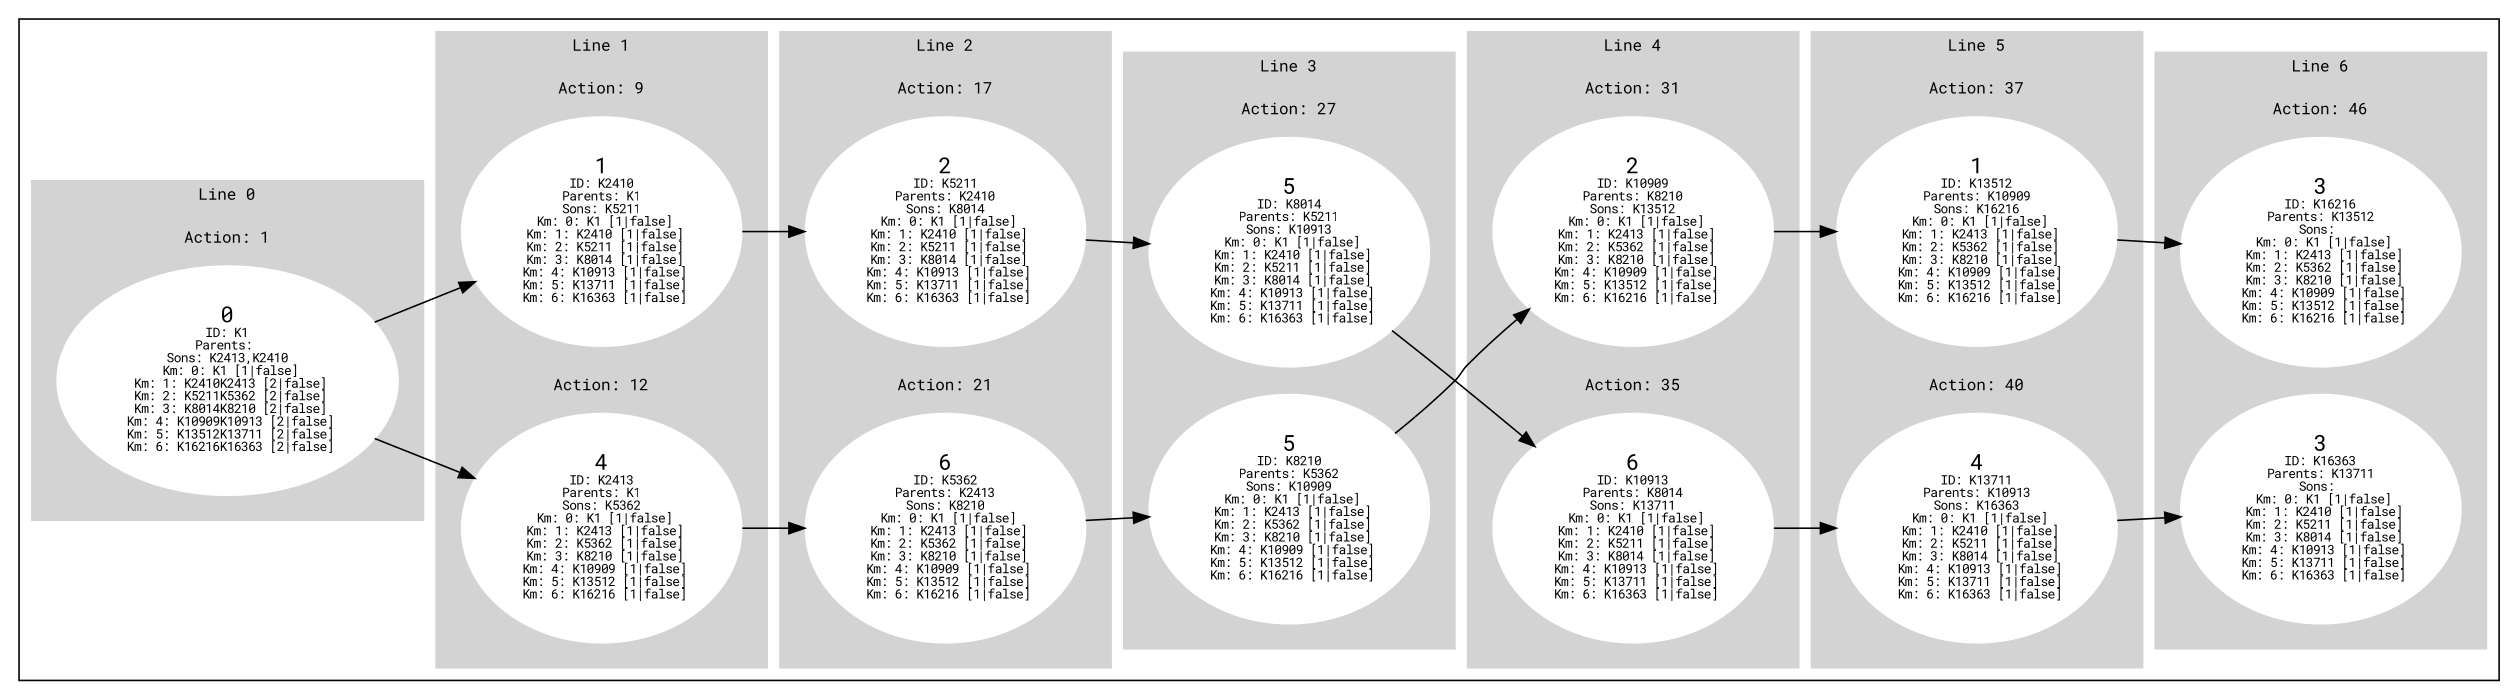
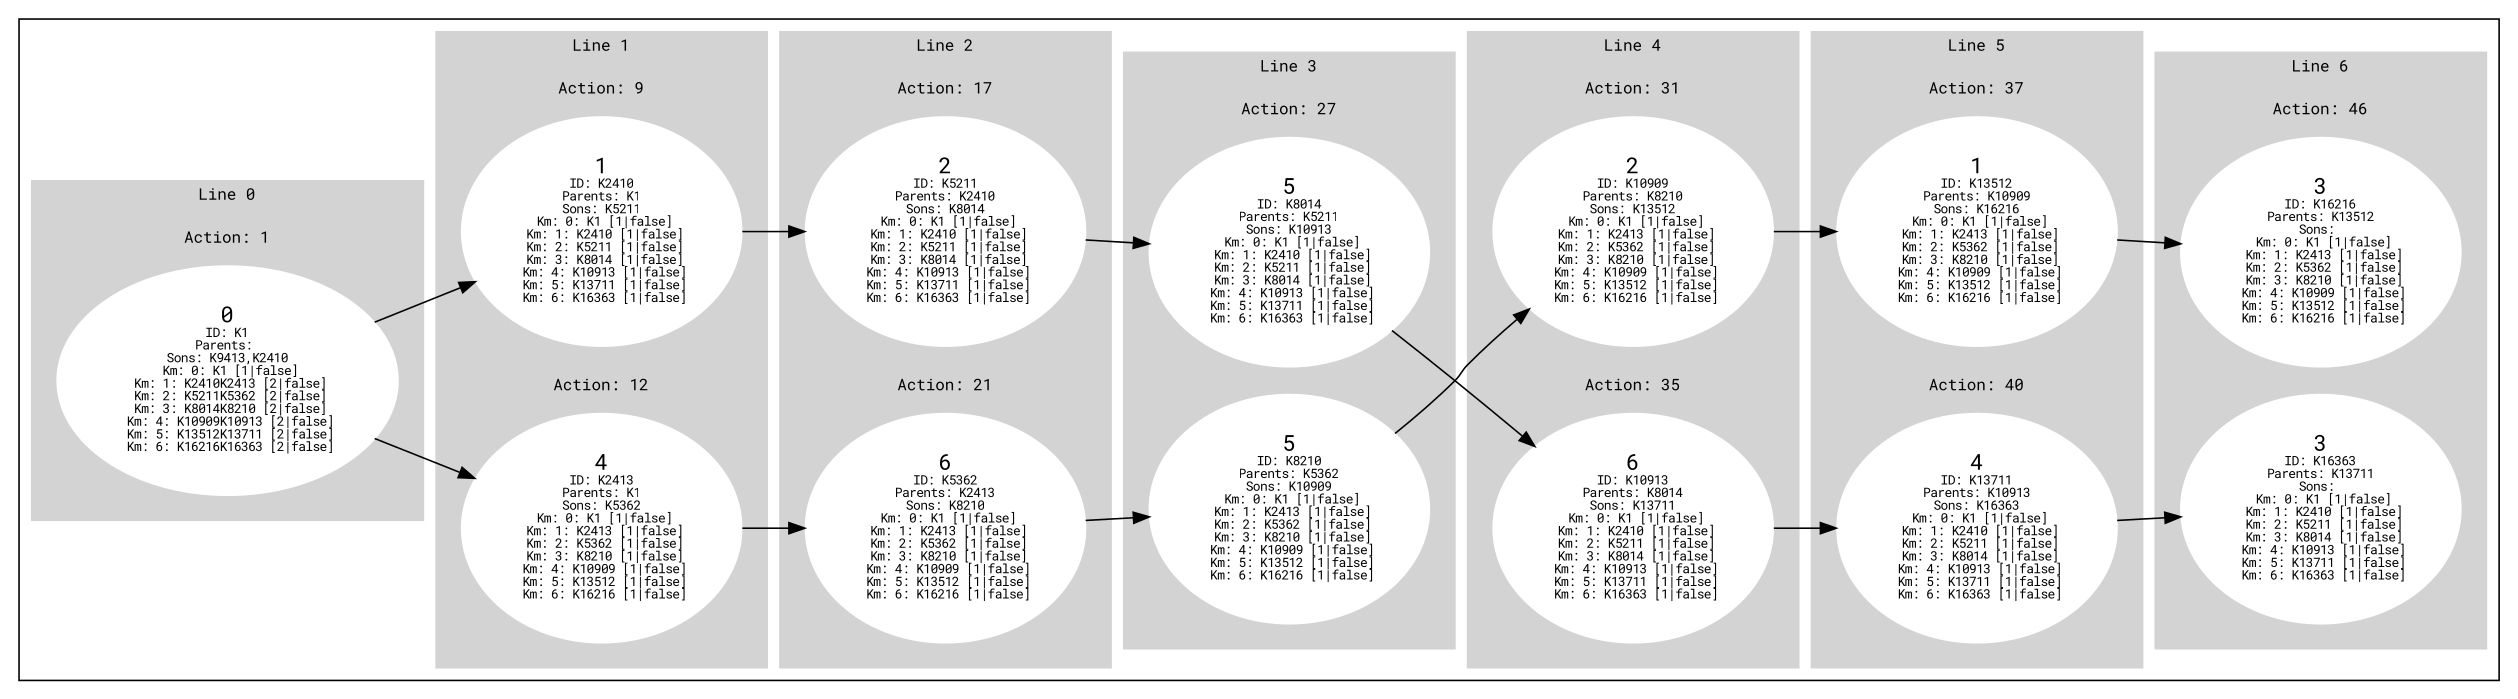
(228, 358) -> (228, 358)
